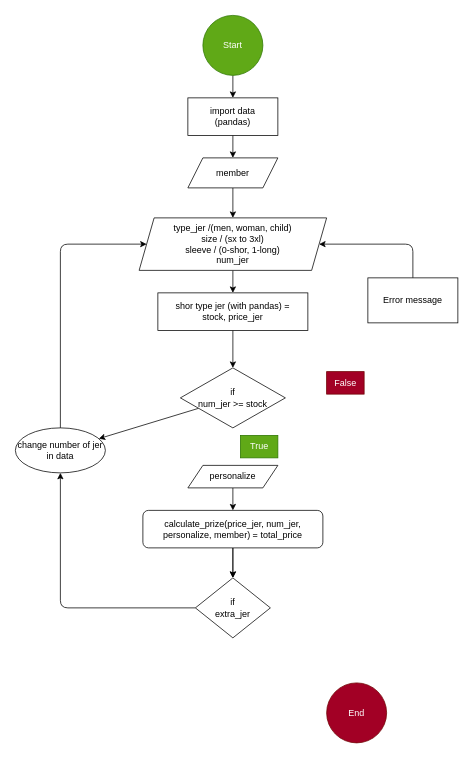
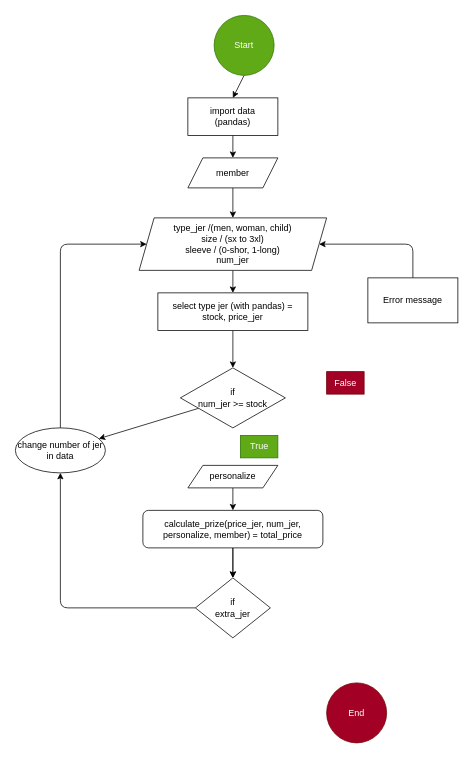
(233, 45) -> (244, 45)
(233, 312) -> (233, 312)
